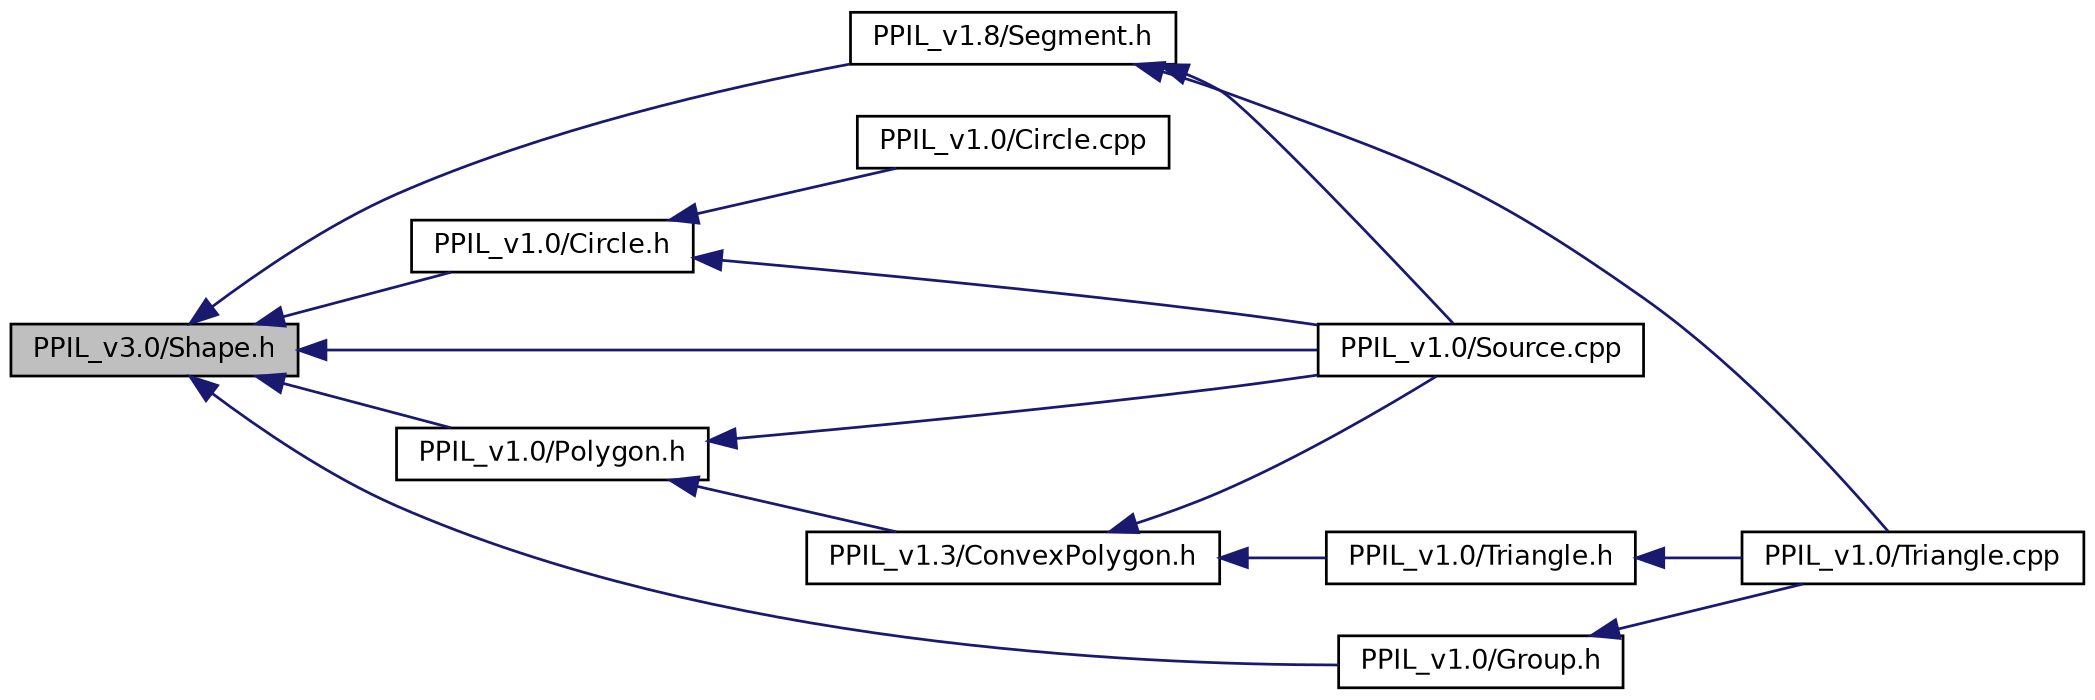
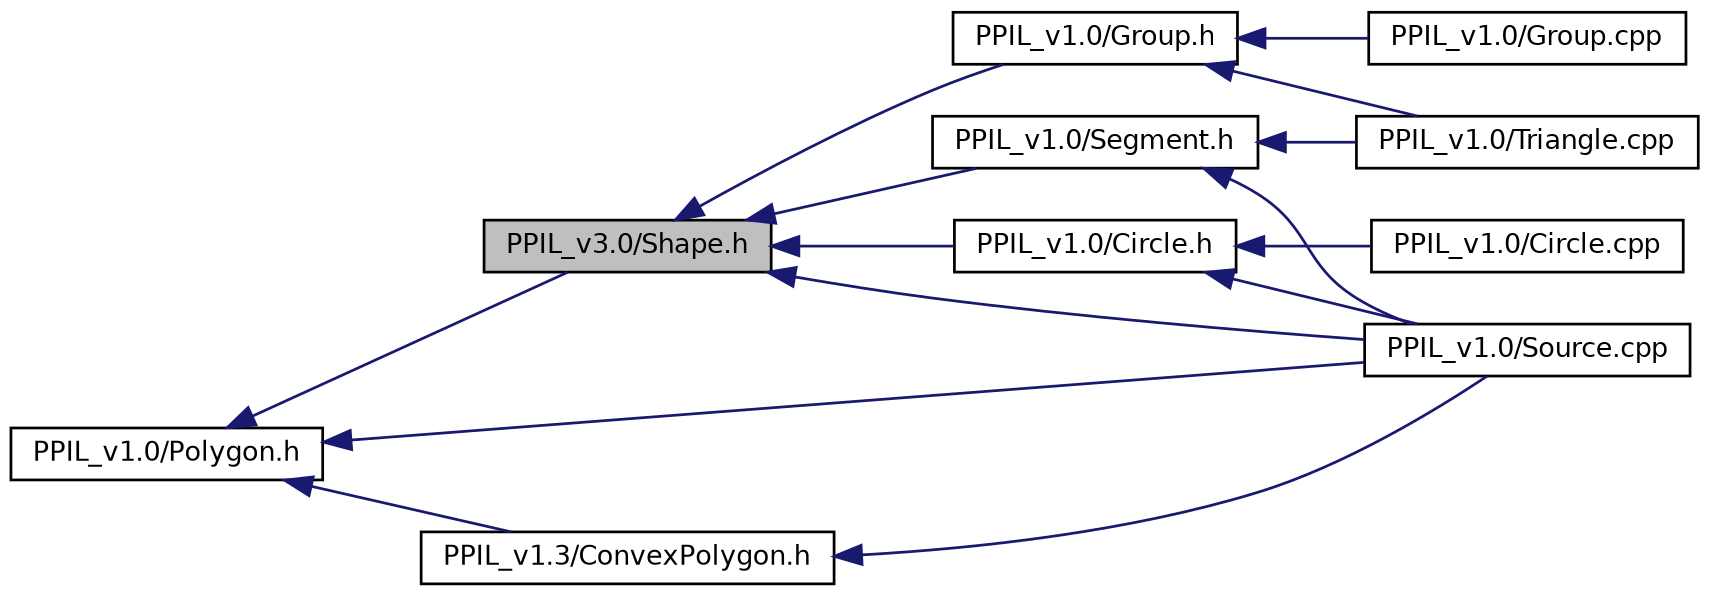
(1013, 38) -> (1095, 142)
none -> (1527, 38)
(367, 406) -> (410, 344)
(1481, 558) -> none
